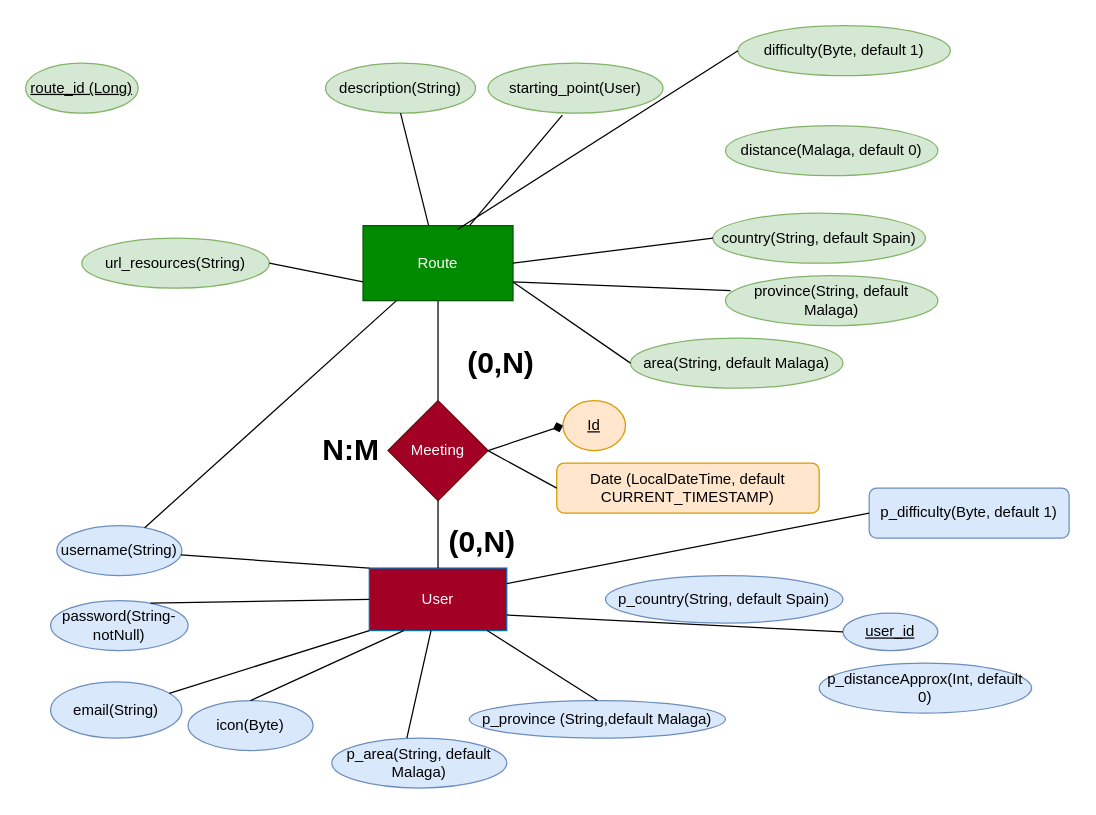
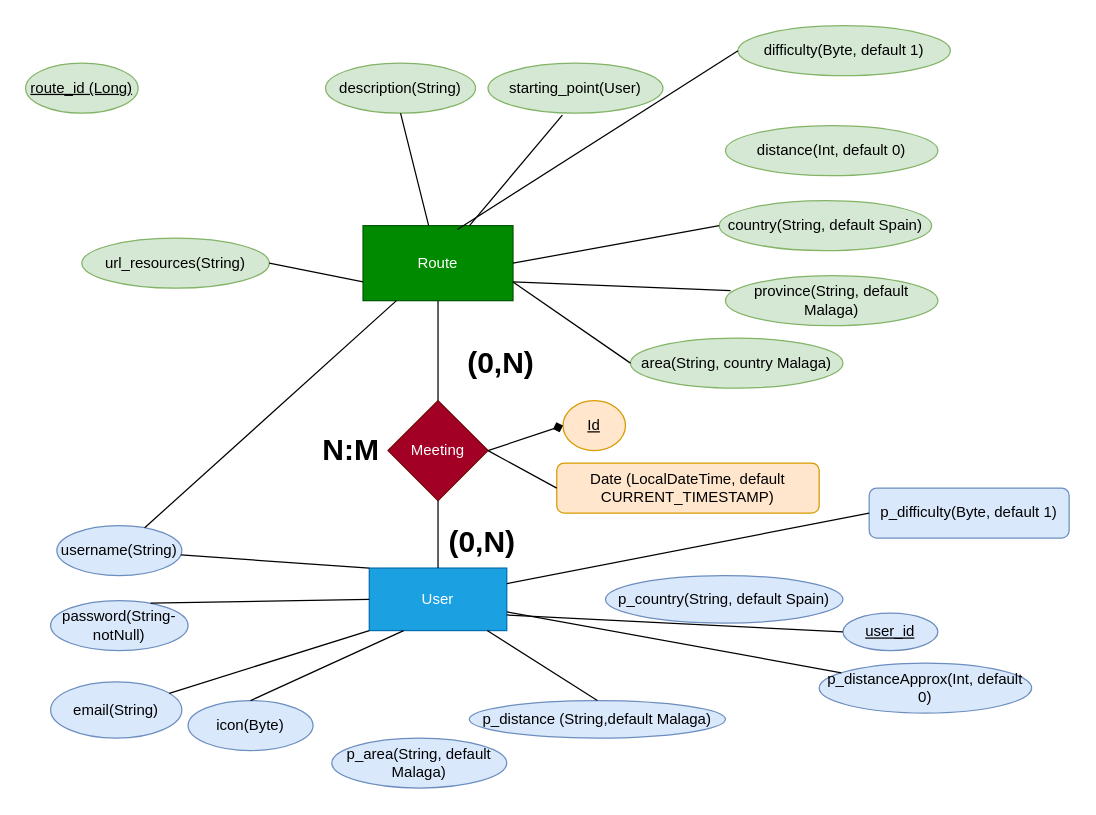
(832, 151) -> (832, 151)
(819, 238) -> (826, 226)
(737, 363) -> (737, 363)
(438, 599) -> (438, 599)
(419, 684) -> (692, 646)
(598, 719) -> (598, 719)
